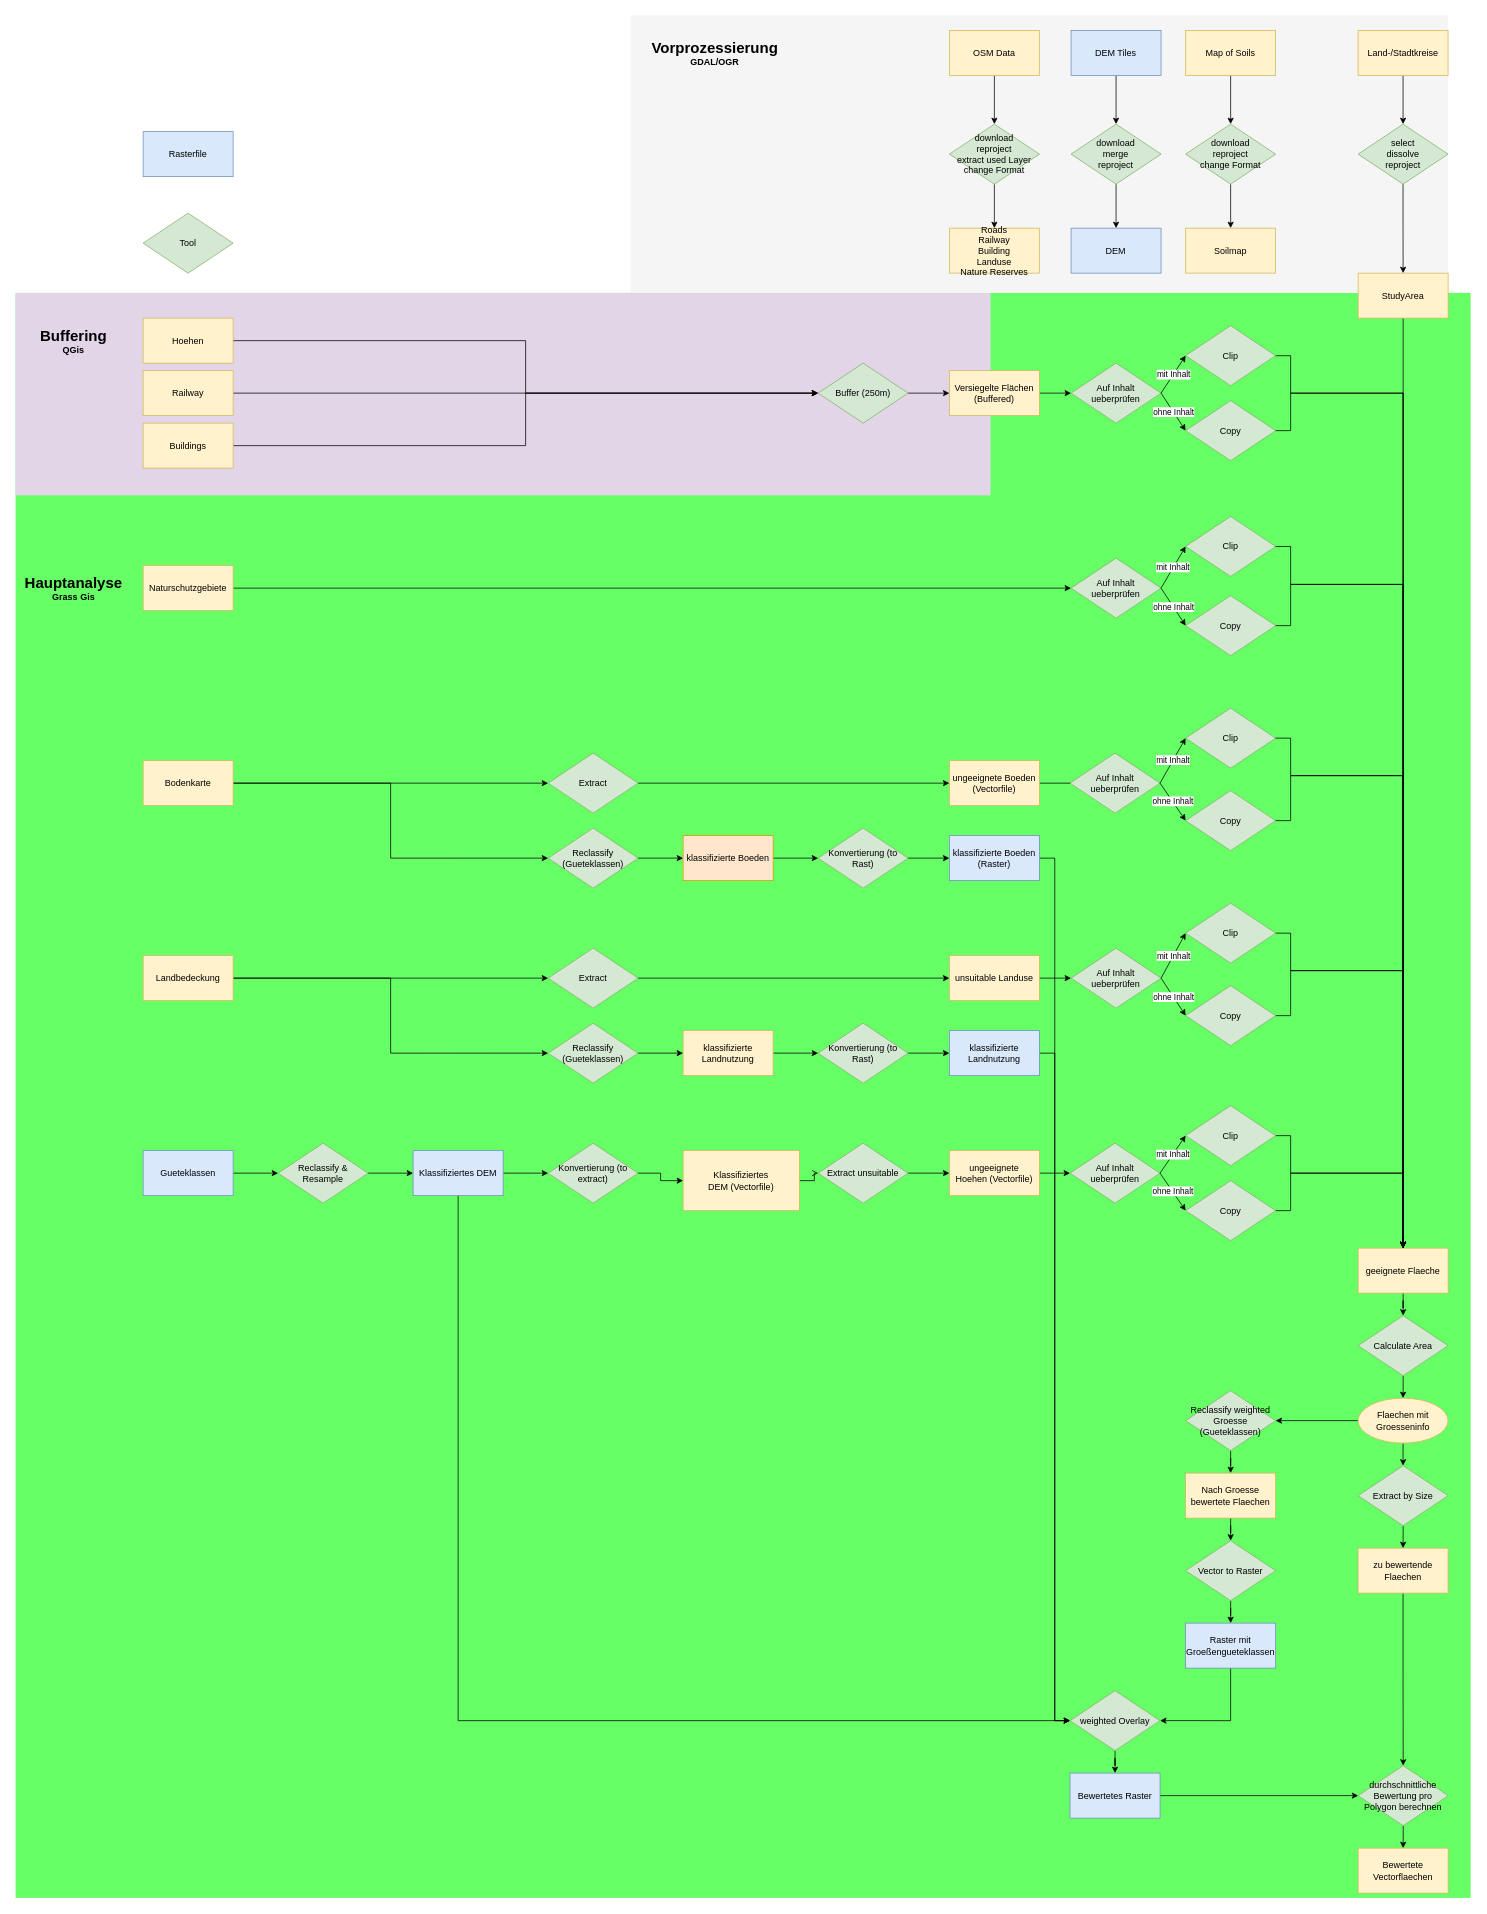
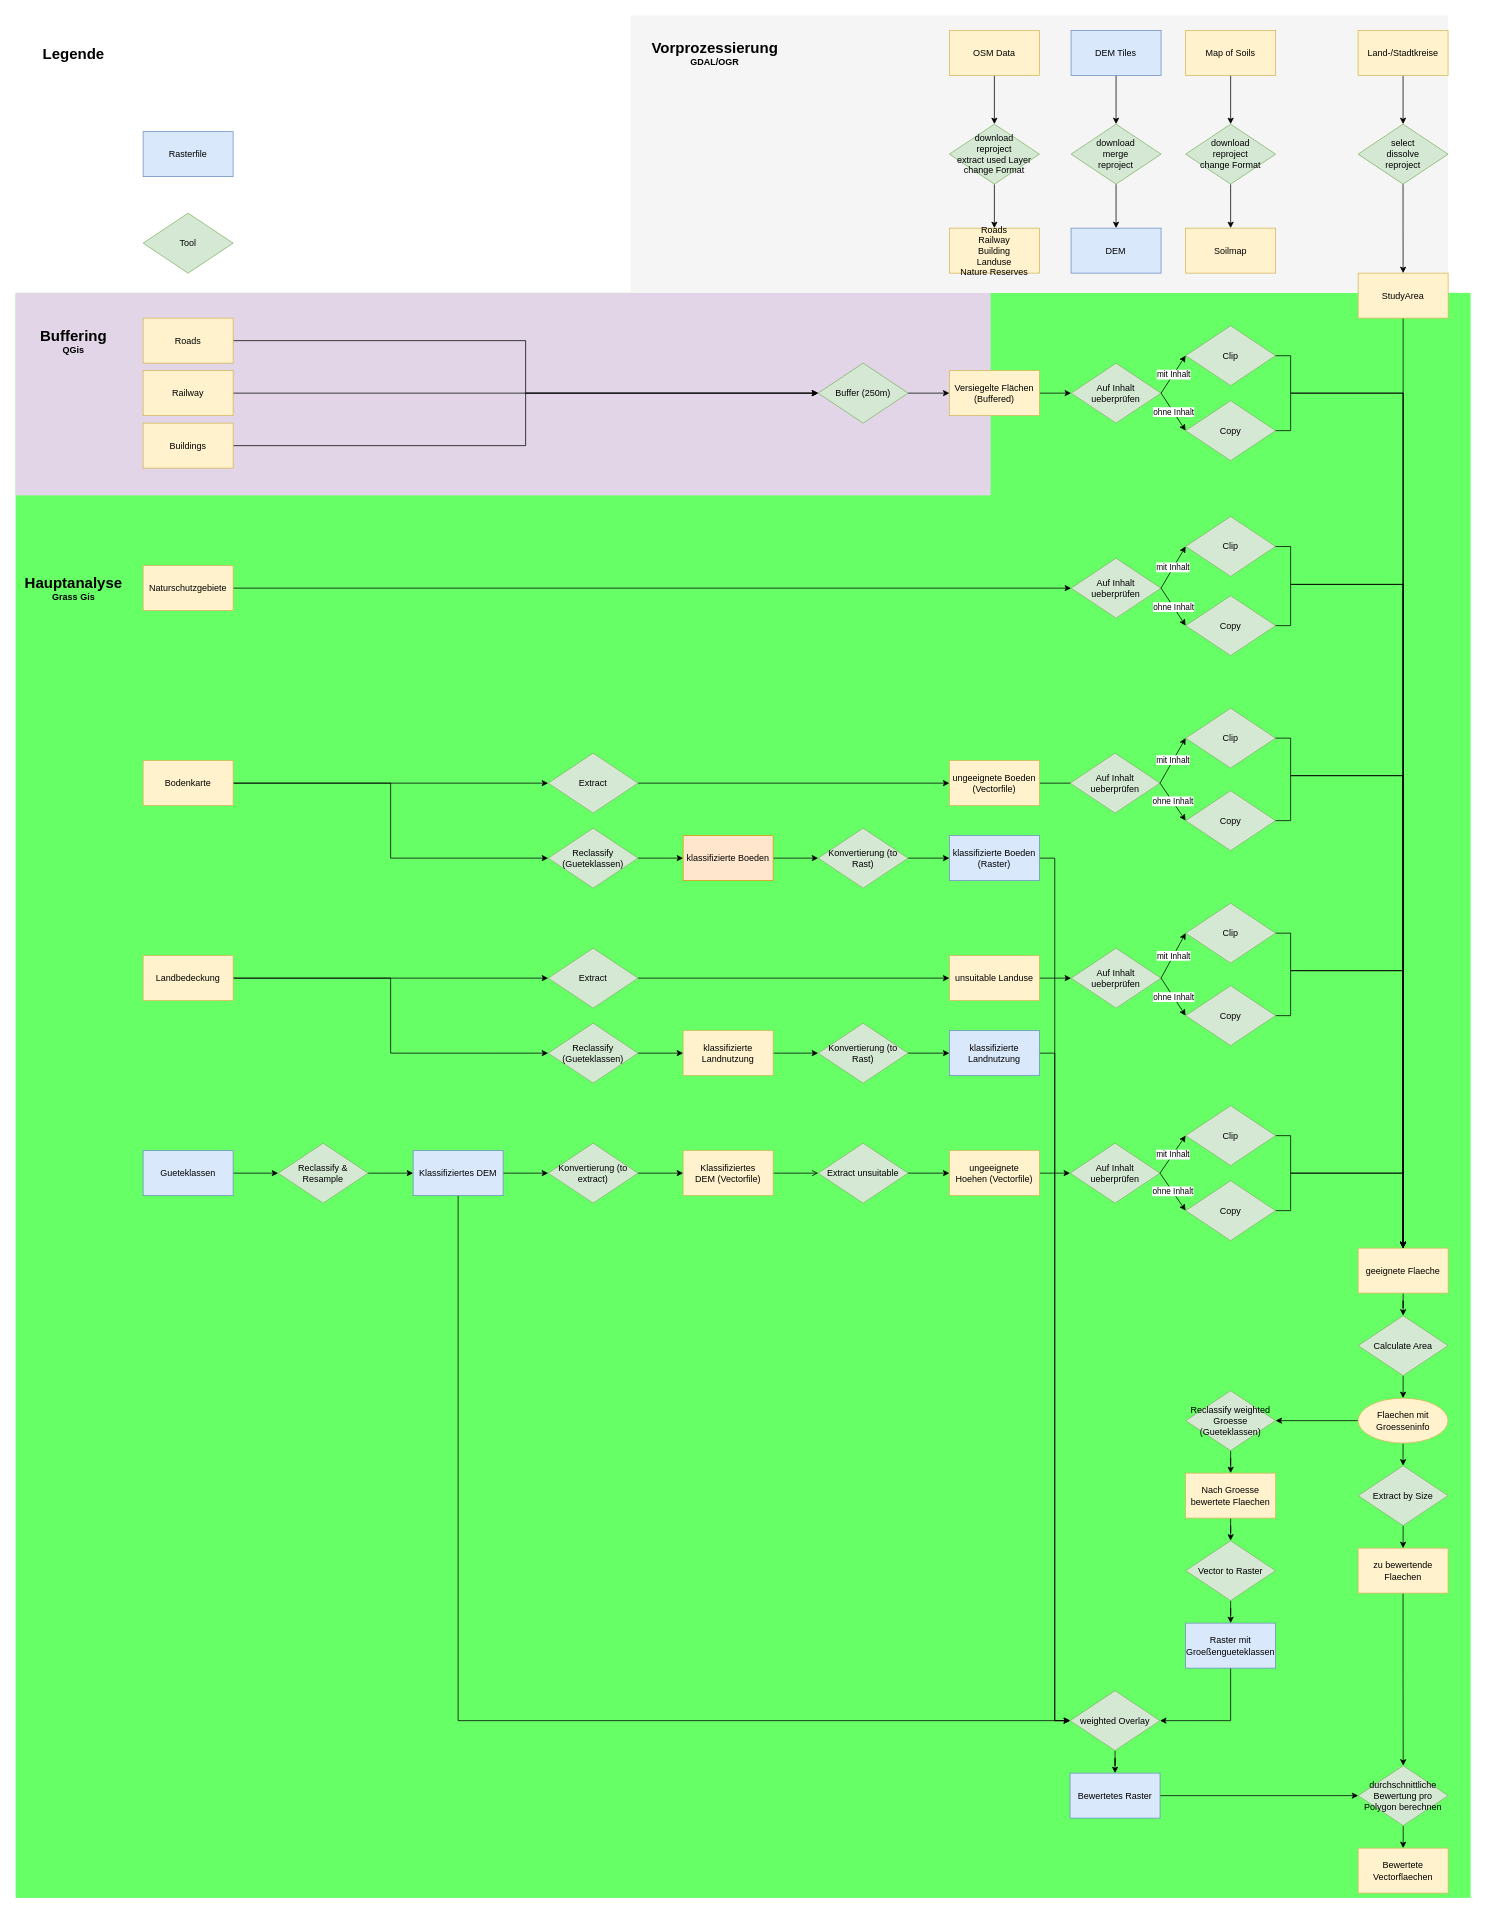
none -> (74, 53)
(188, 341) -> (188, 341)
(741, 1181) -> (728, 1173)
